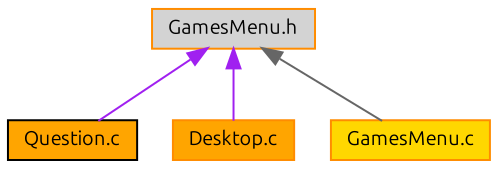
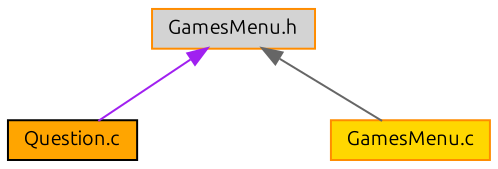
(234, 140) -> none
